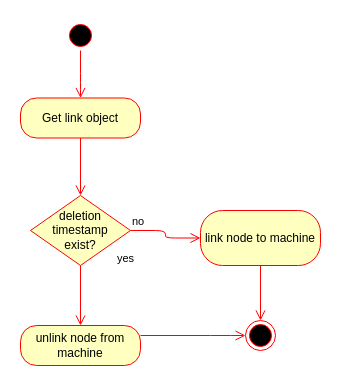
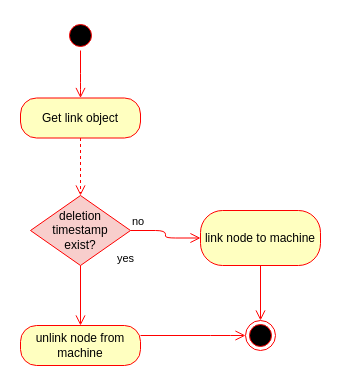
(81, 166) -> (81, 166)
(81, 231) -> (81, 231)
